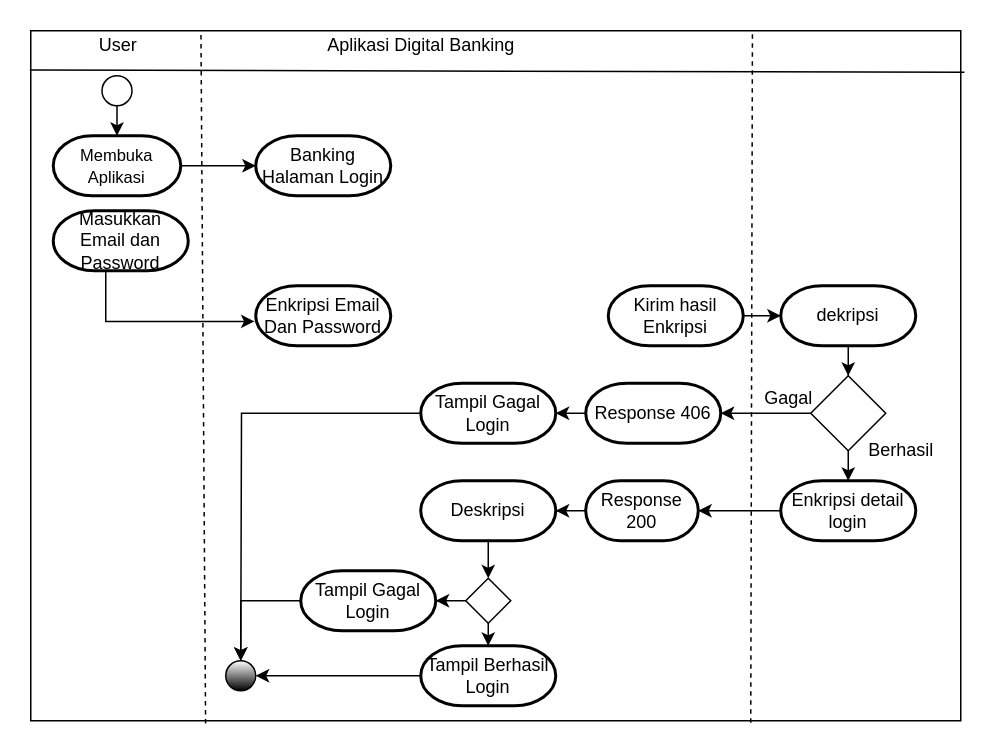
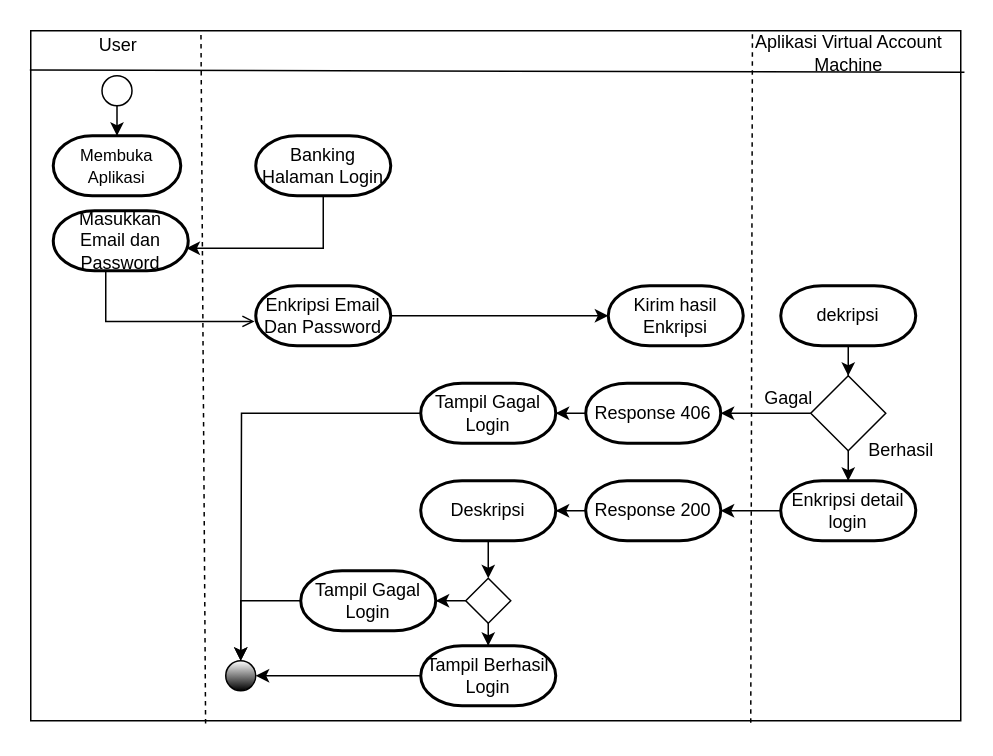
(421, 46) -> none
none -> (848, 53)
(213, 166) -> none
none -> (286, 248)
none -> (494, 316)
(767, 316) -> none
(243, 321) -> (245, 321)
(642, 511) -> (653, 511)
